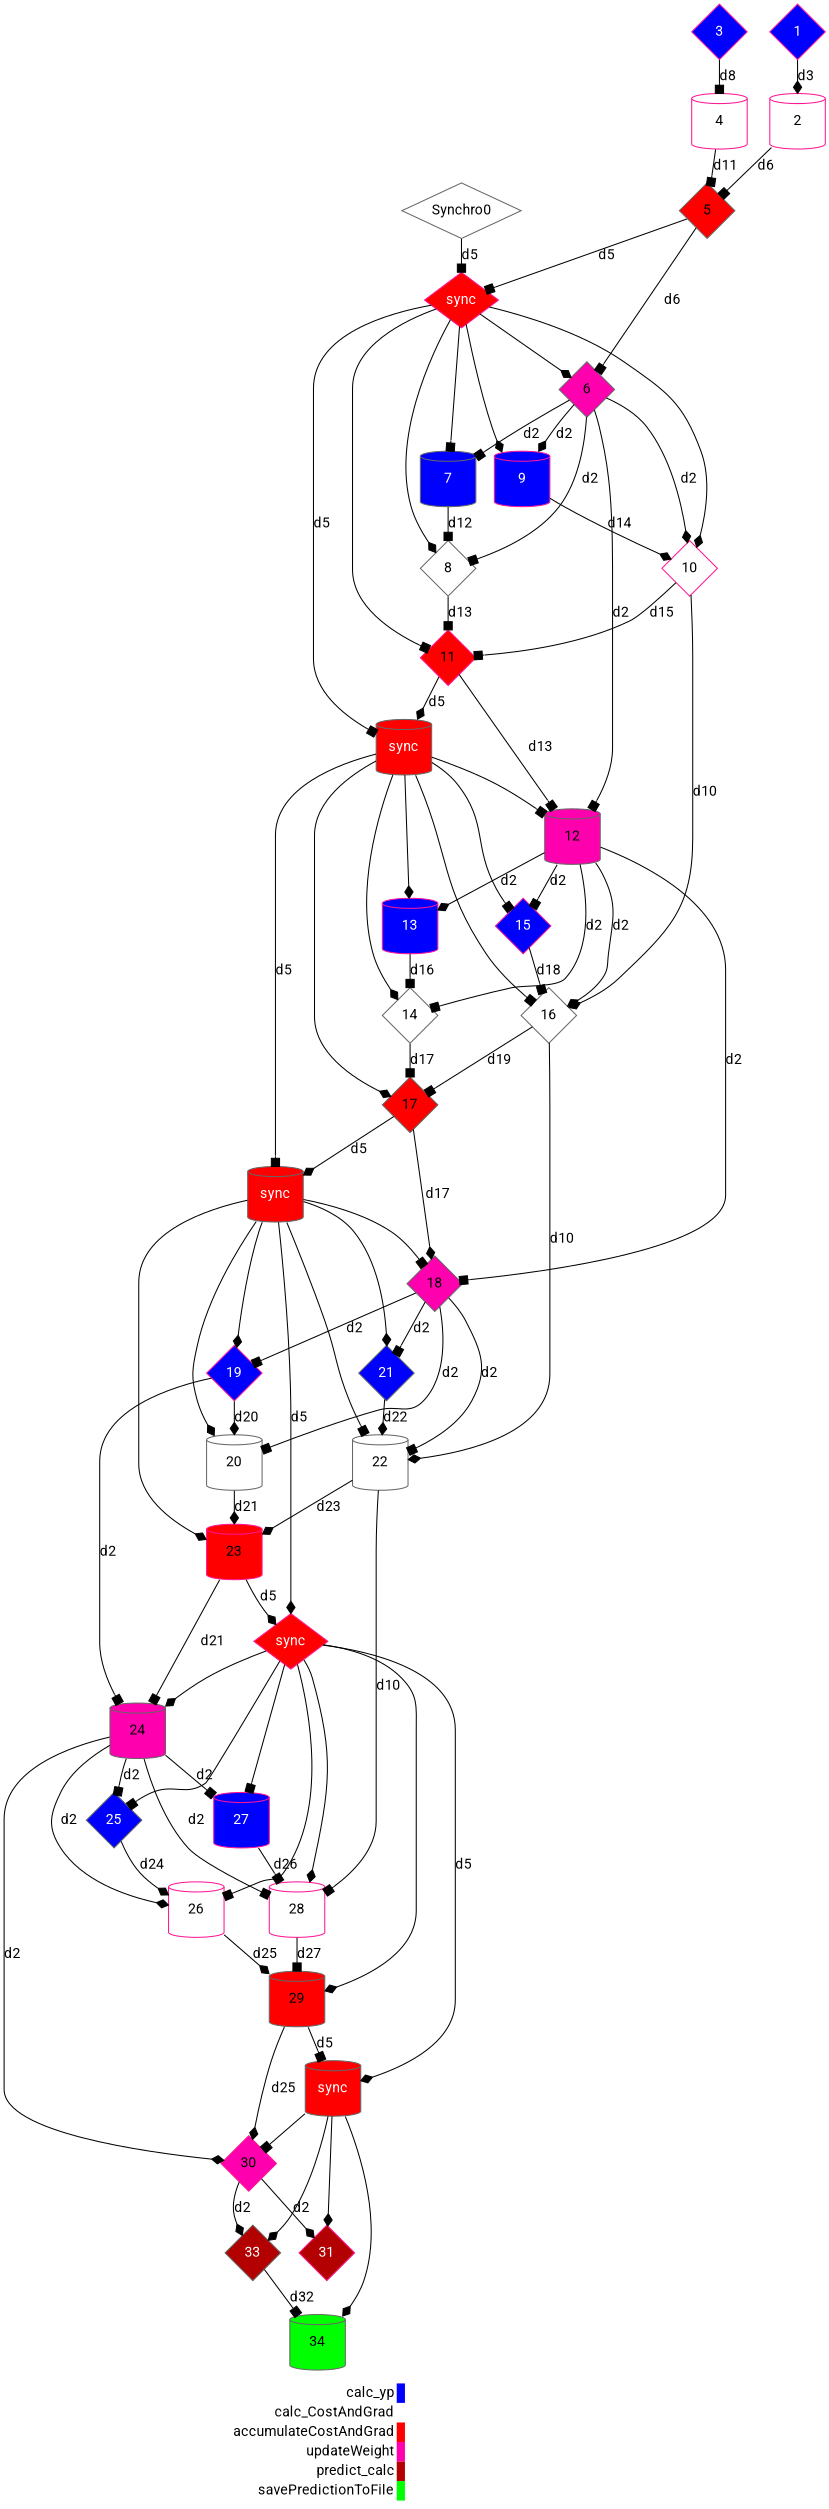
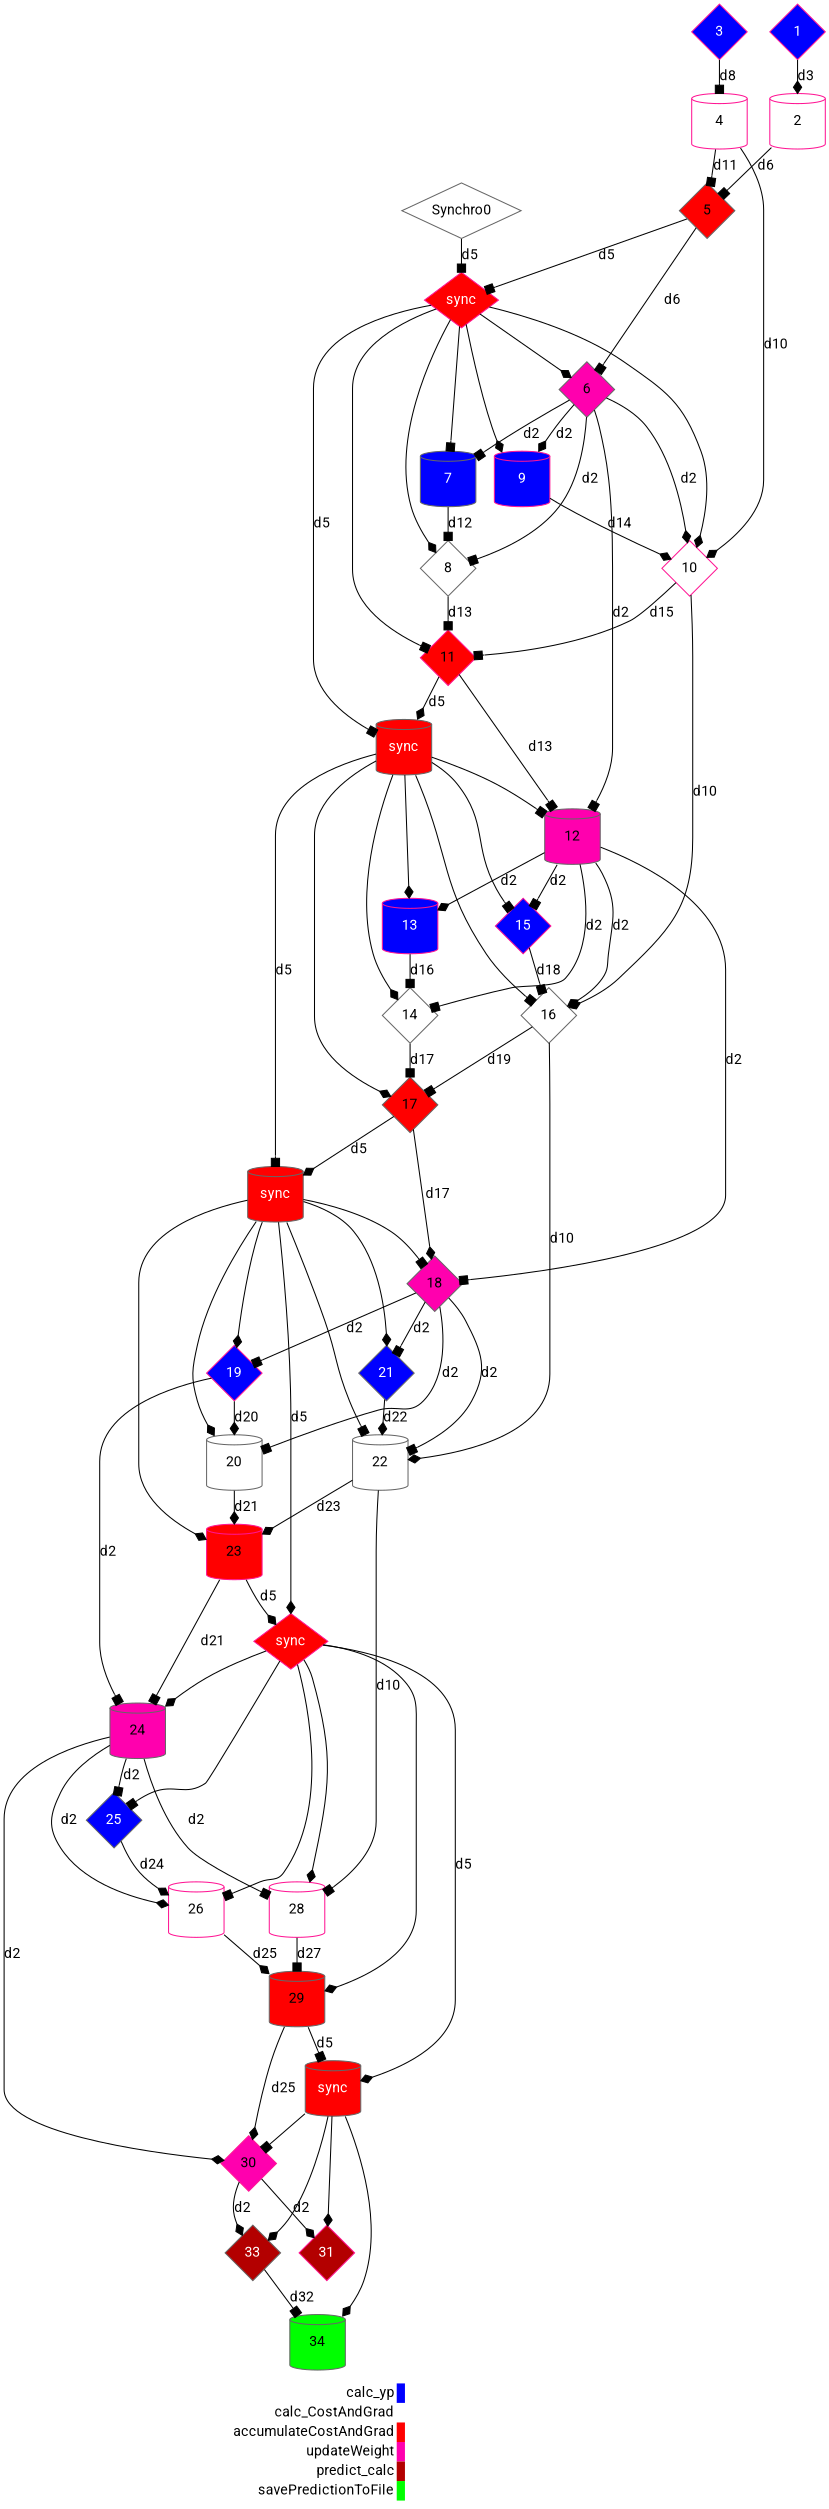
none -> (764, 355)
(242, 1820) -> none
